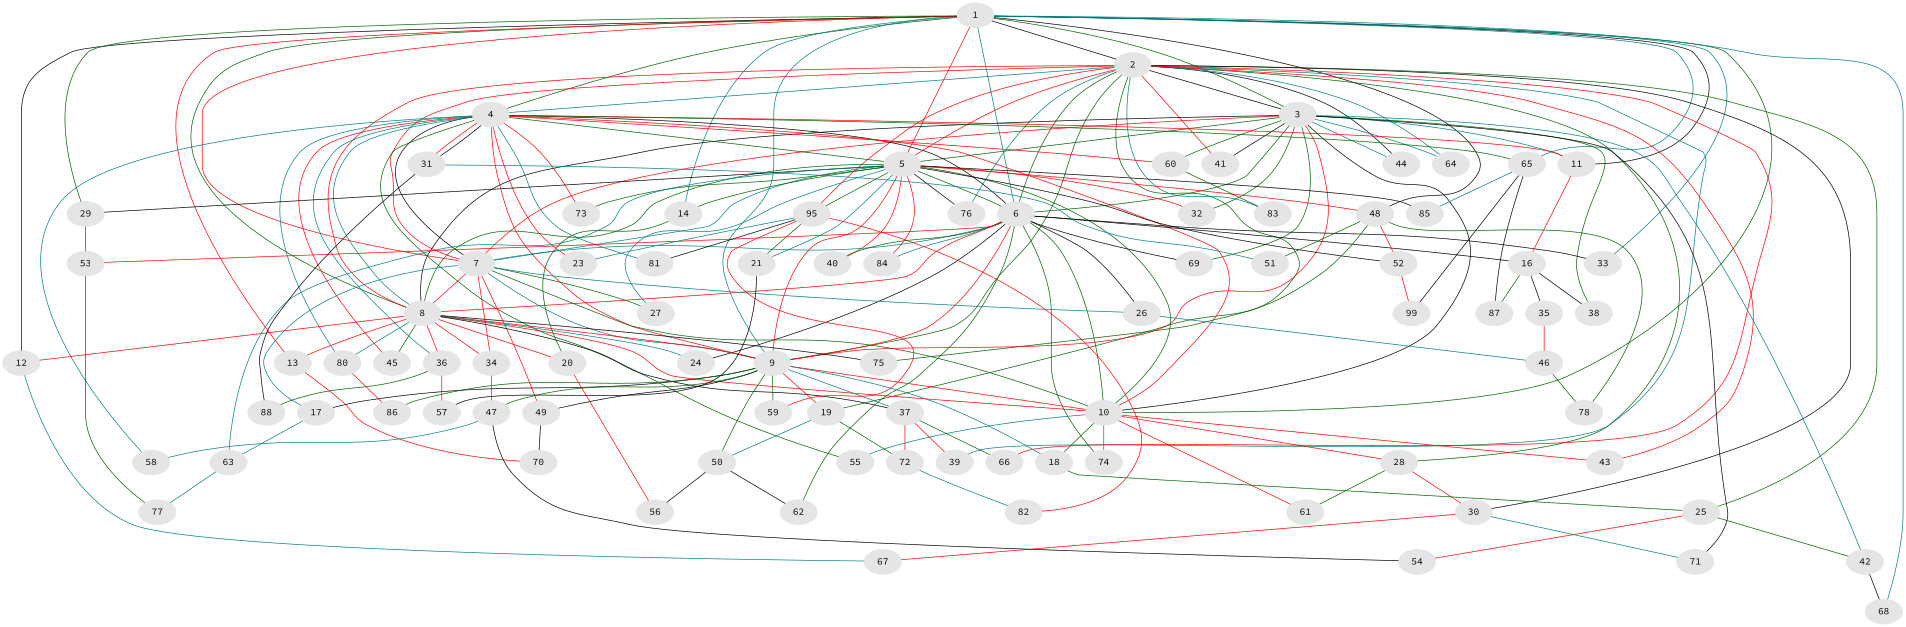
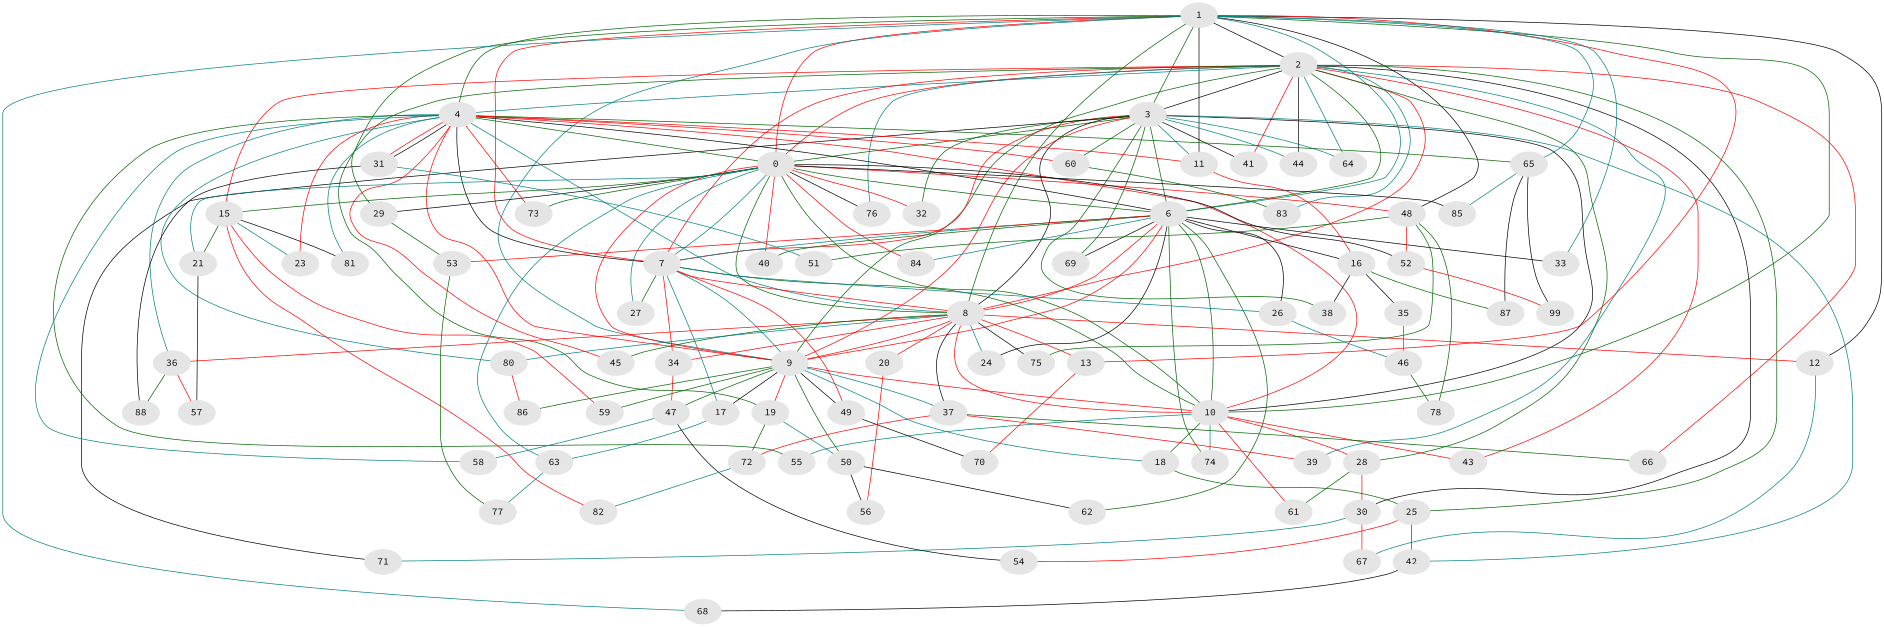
(902, 164) -> (776, 164)
(683, 214) -> none
(812, 214) -> (224, 214)
